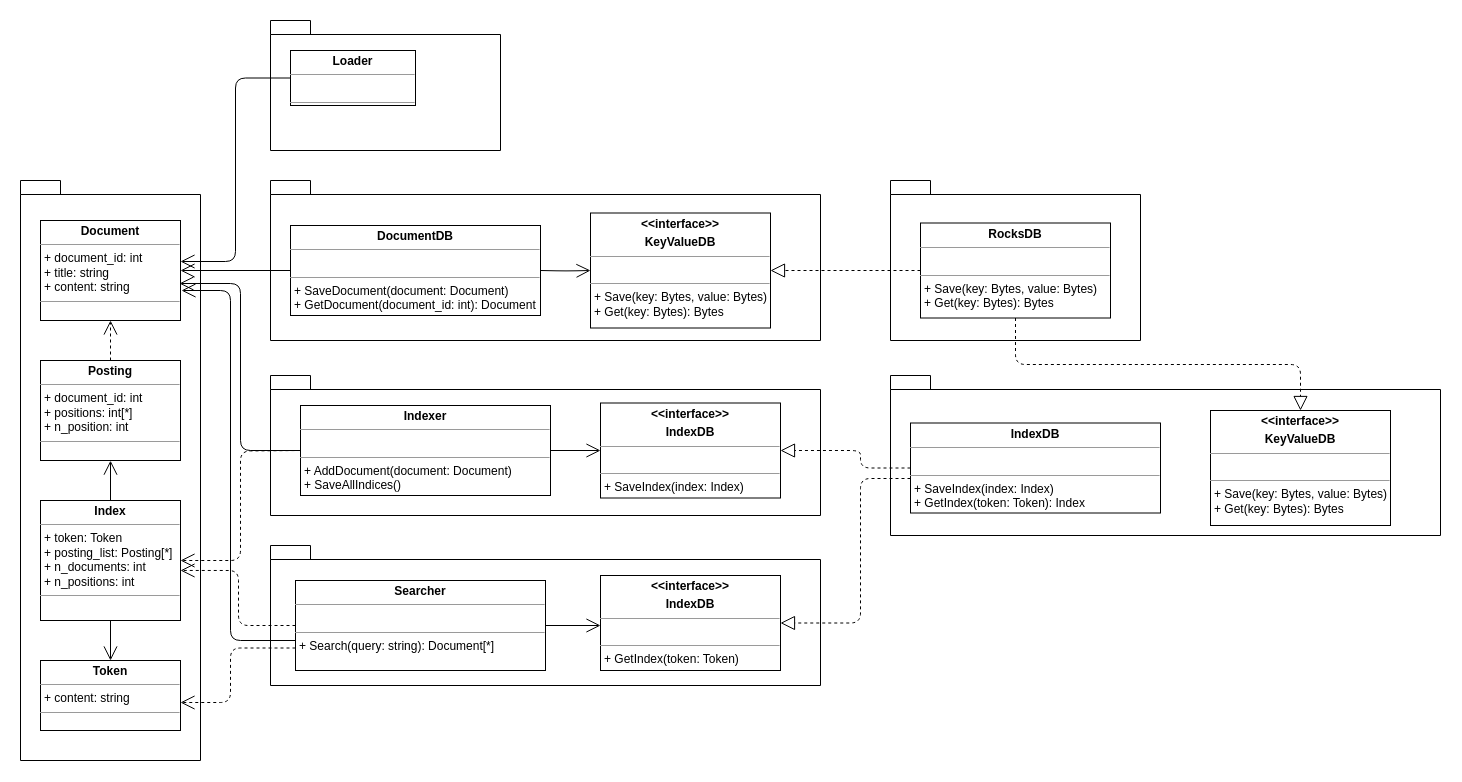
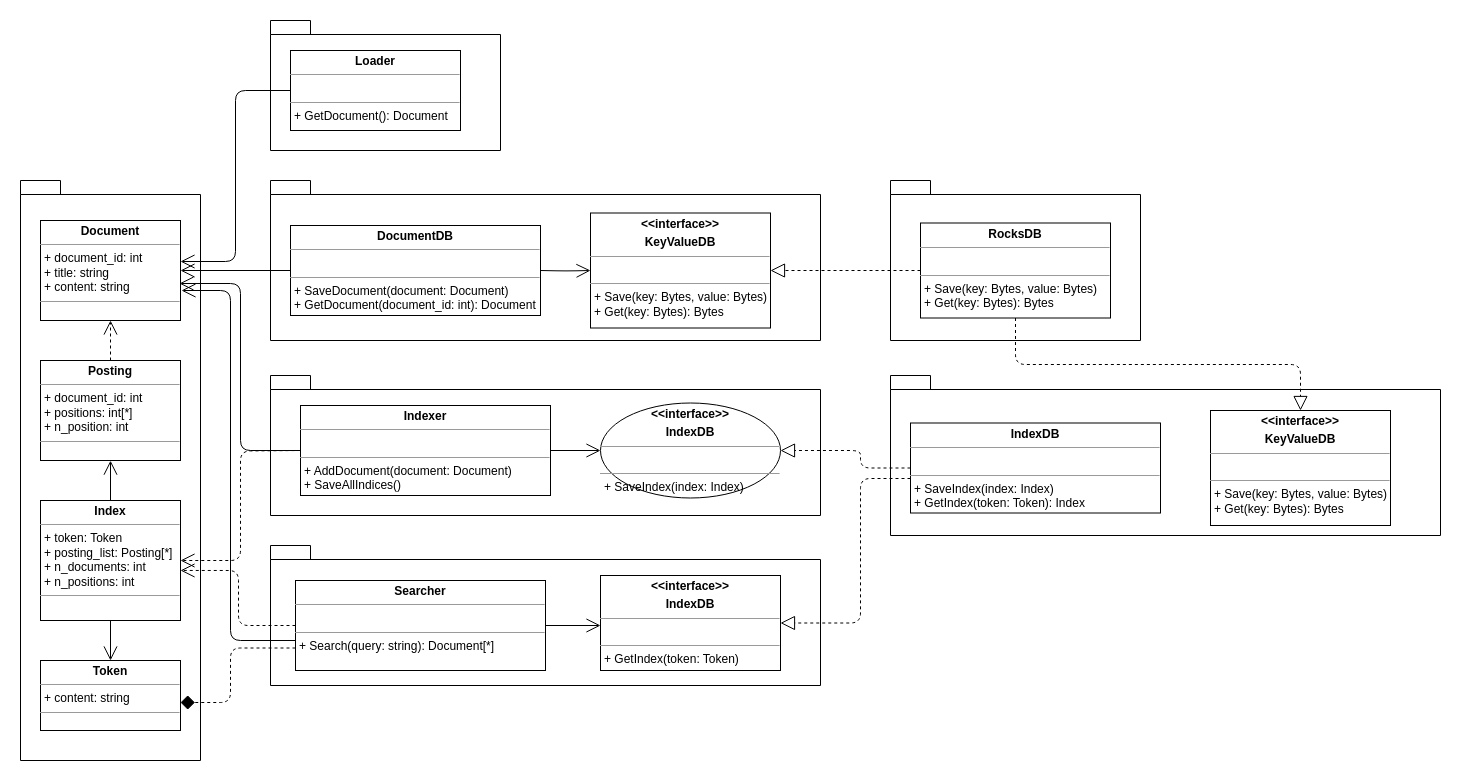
(353, 78) -> (376, 91)
(691, 451) -> (691, 451)
(190, 703) -> (195, 703)
